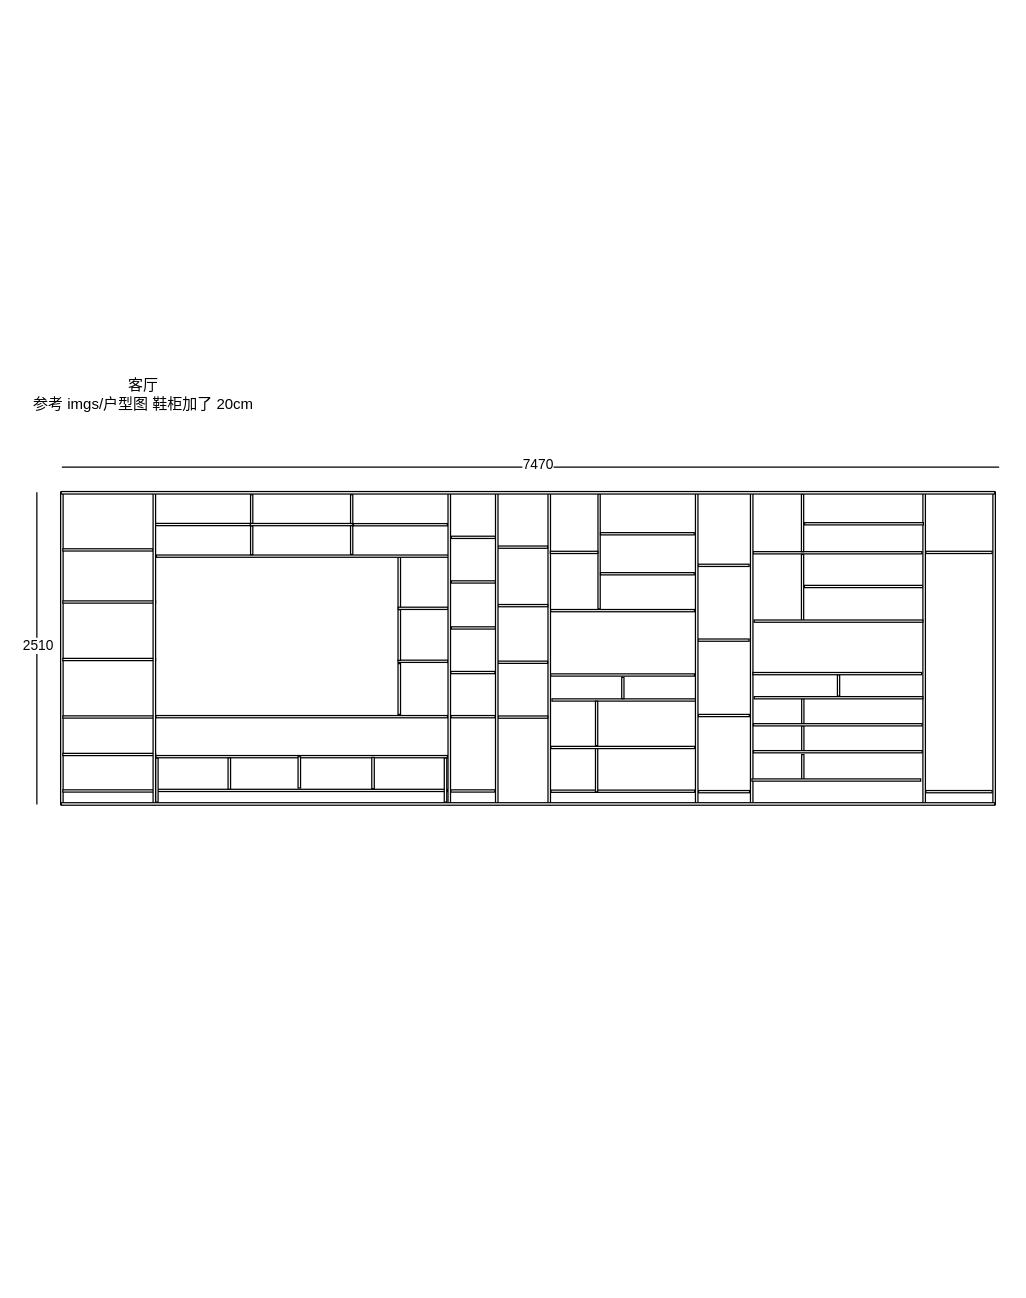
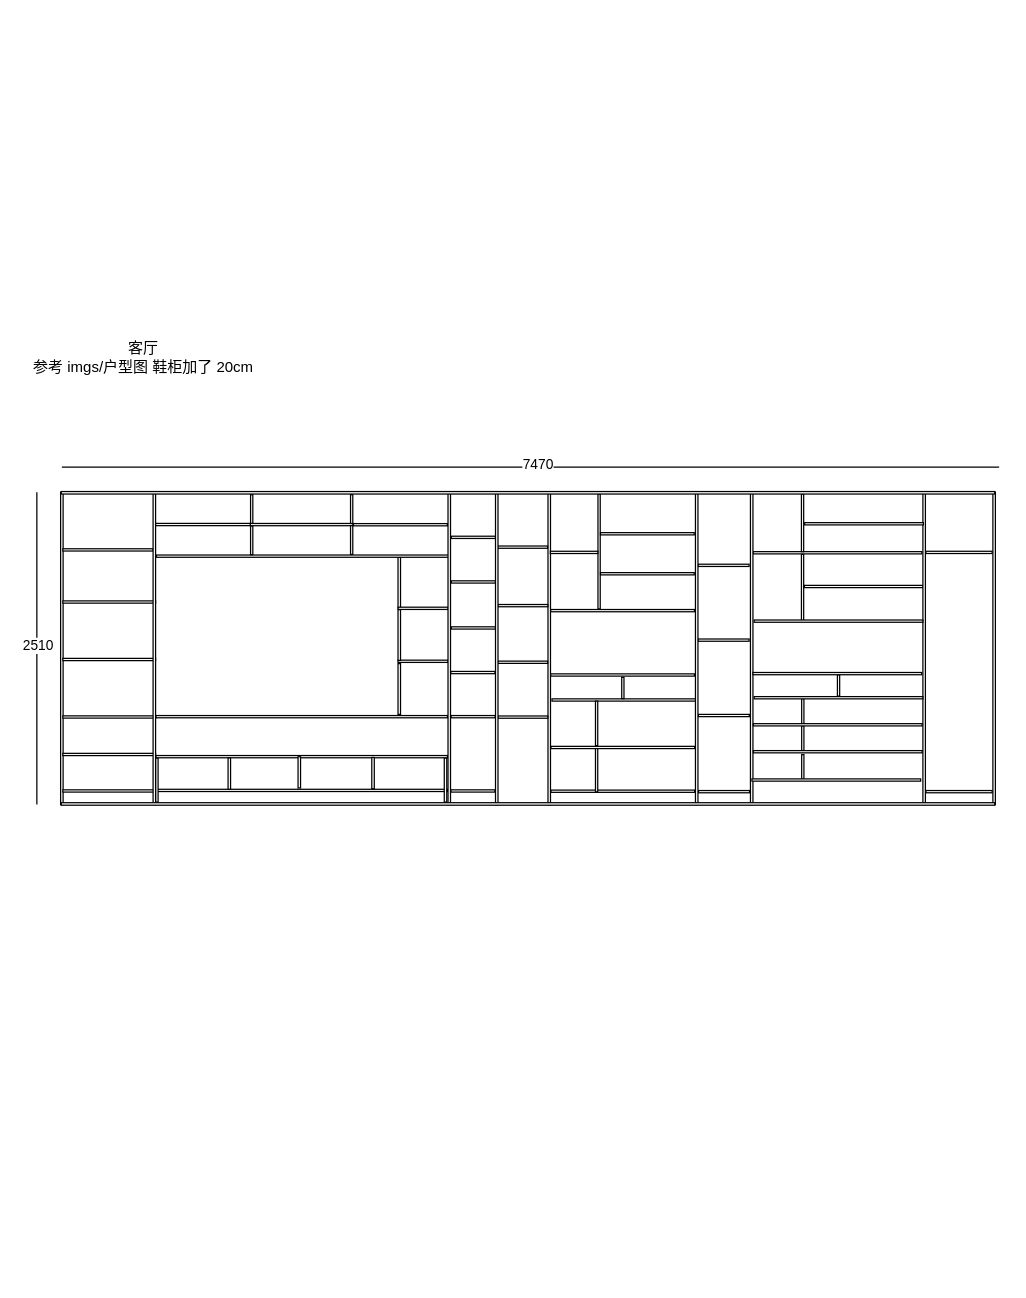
(144, 394) -> (144, 357)
